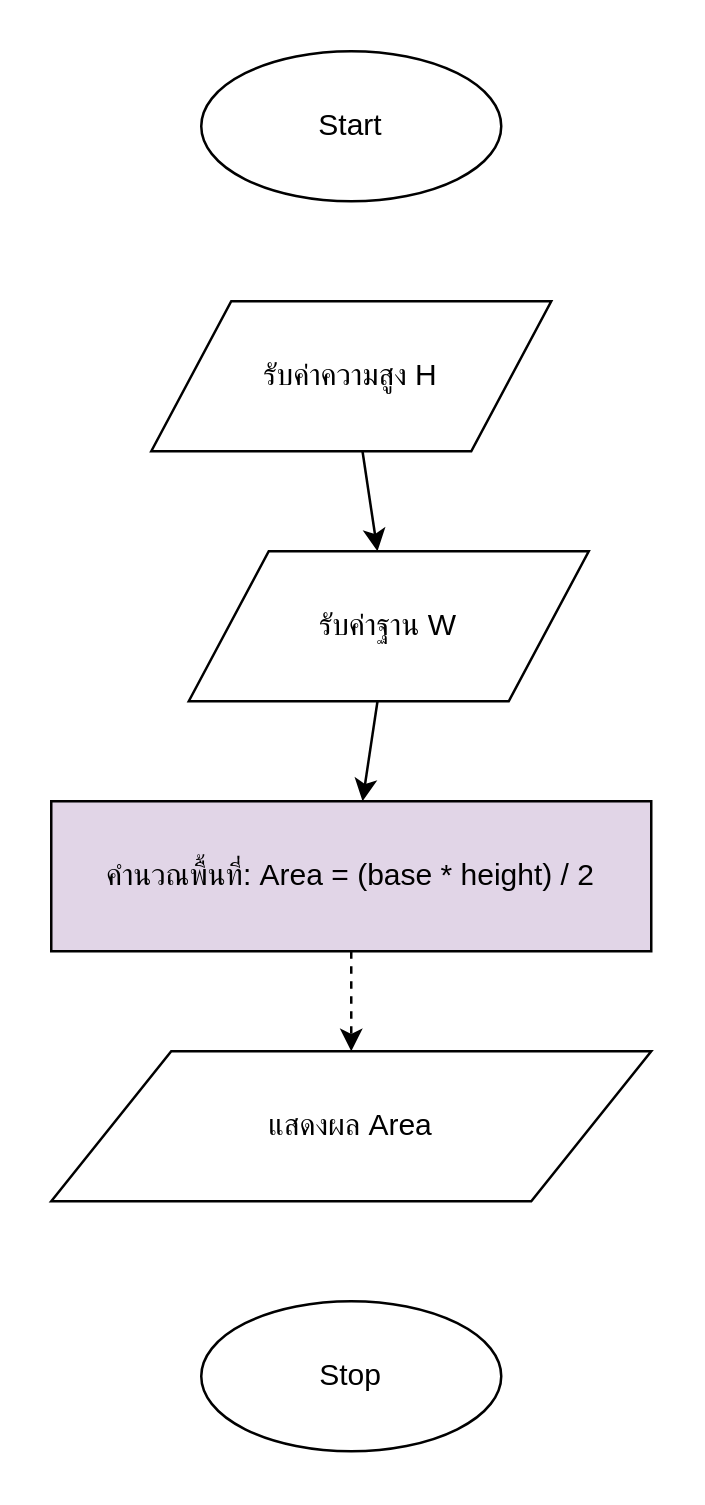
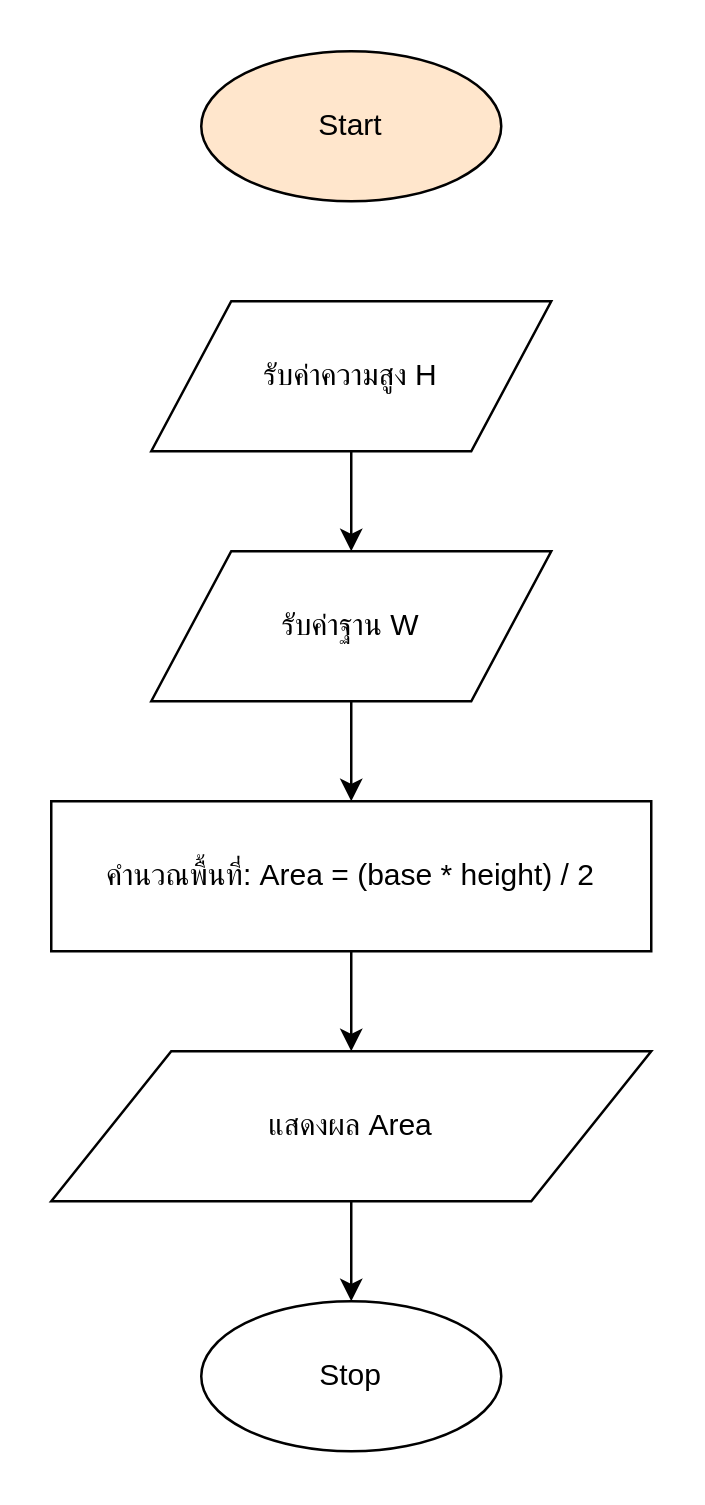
(351, 126) -> (351, 126)
(389, 626) -> (351, 626)
(351, 876) -> (351, 876)
(351, 992) -> (351, 992)
none -> (351, 1243)
